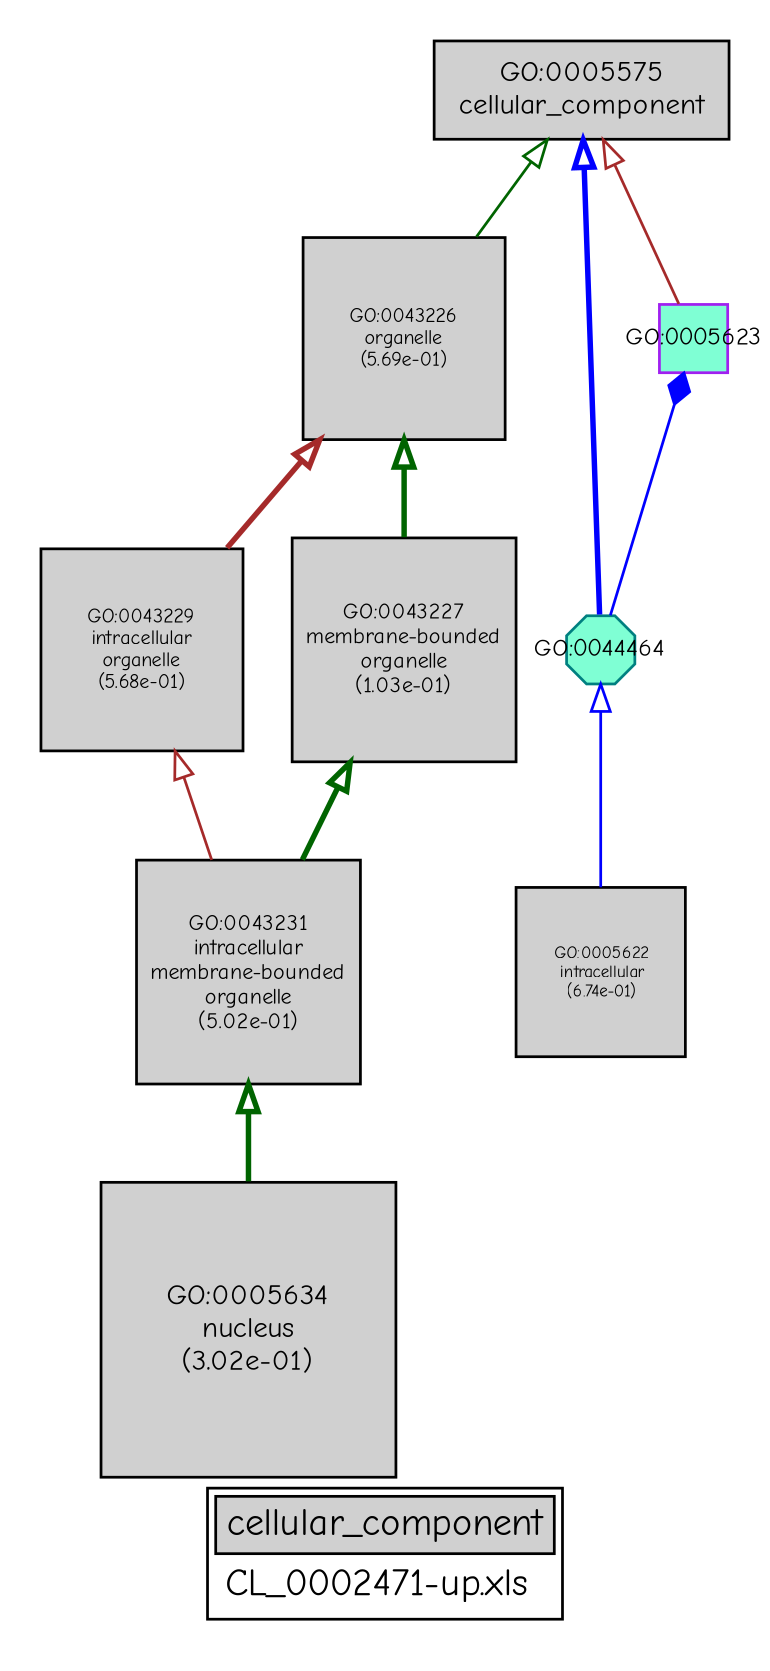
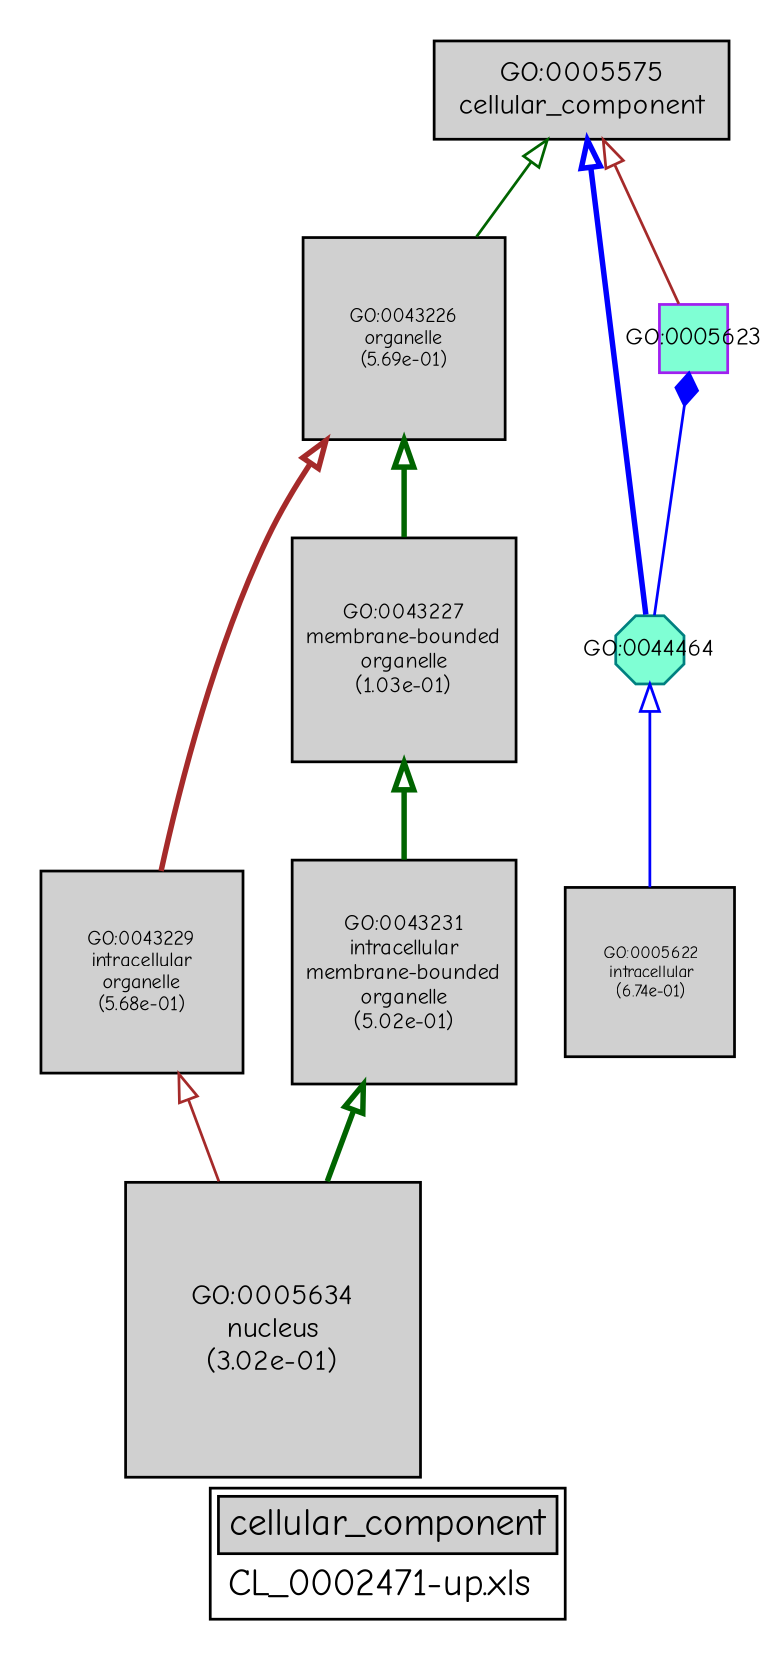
(198, 819) -> (204, 1141)
